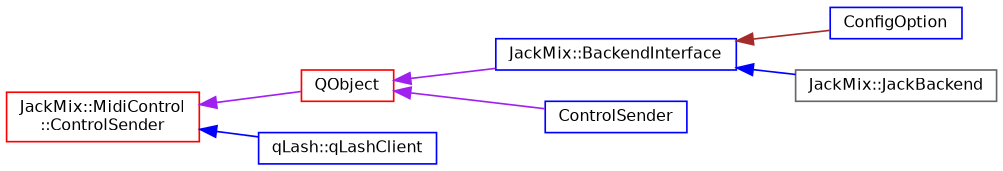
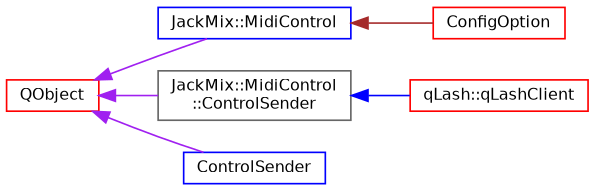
(896, 23) -> (499, 23)
(616, 54) -> (254, 23)
(896, 86) -> none
(259, 97) -> (137, 96)
(103, 117) -> (254, 96)
(348, 148) -> (499, 96)
